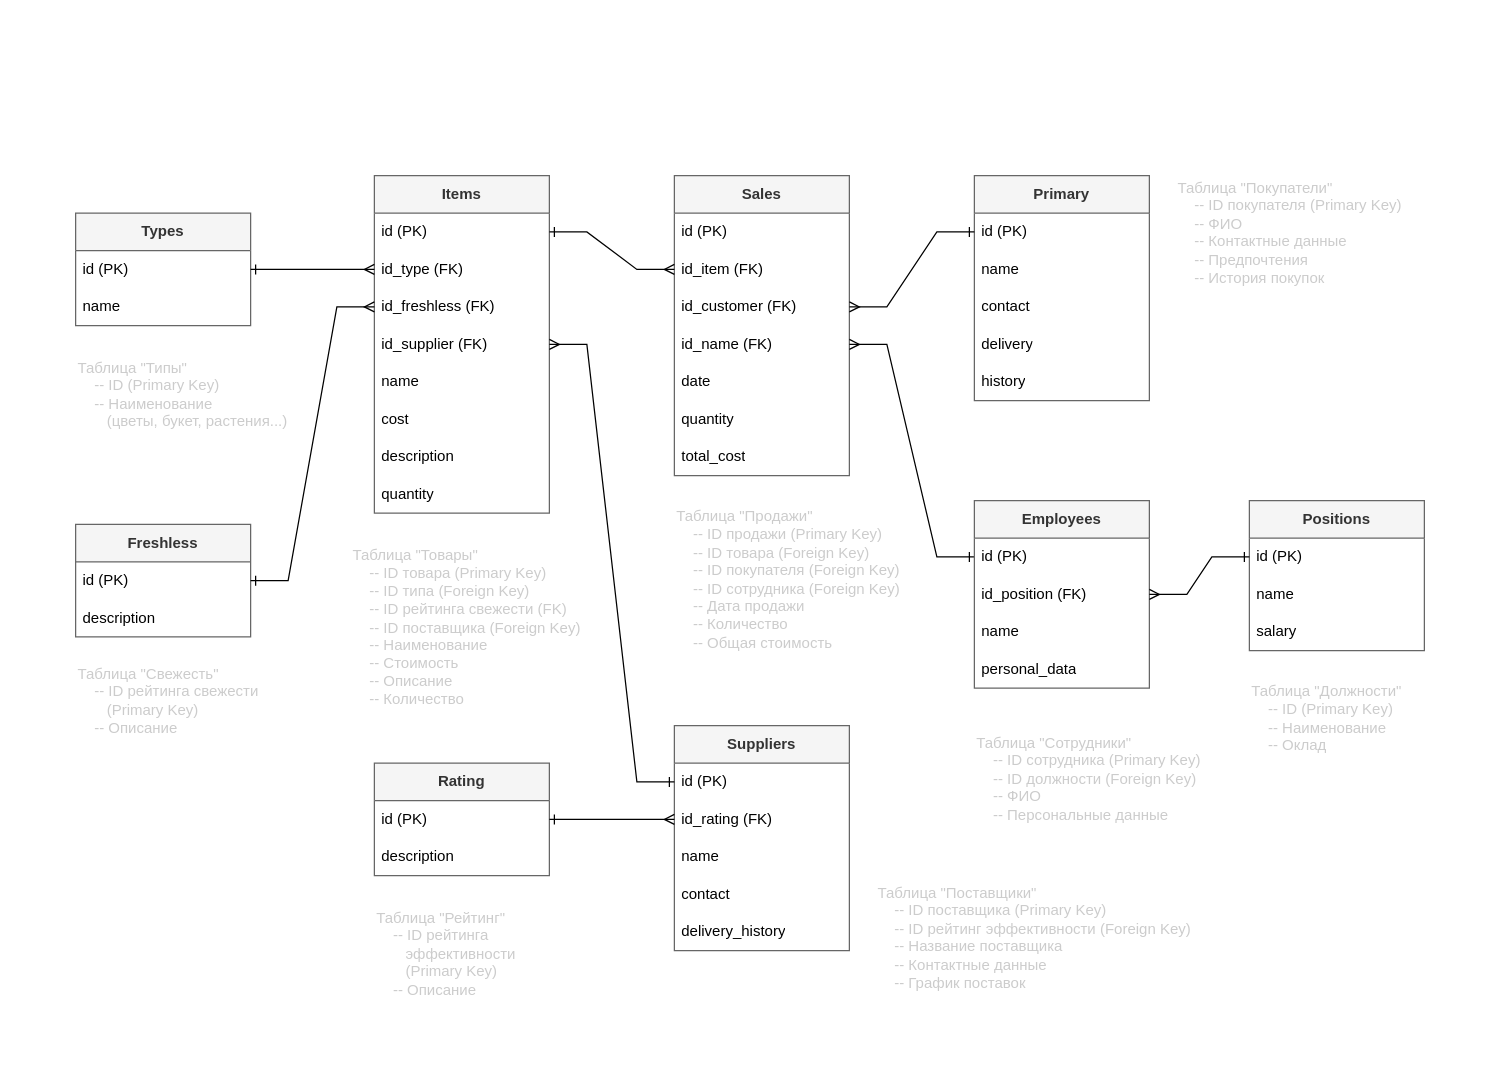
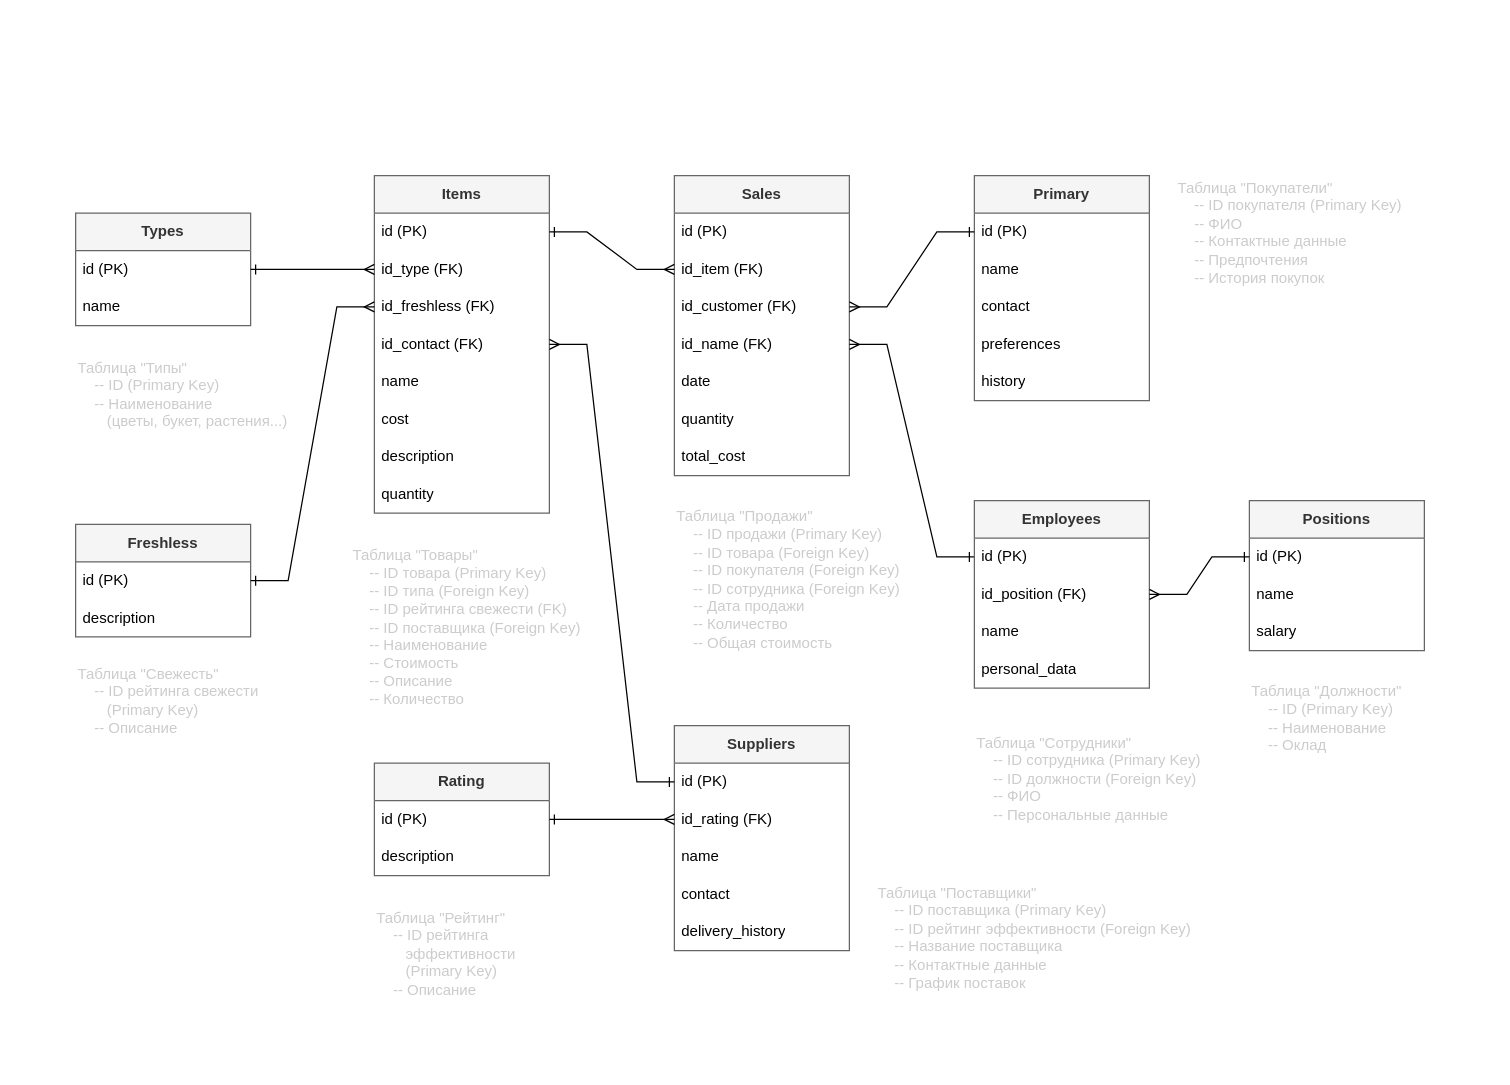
(441, 344) -> (441, 344)
(1012, 344) -> (1028, 344)
